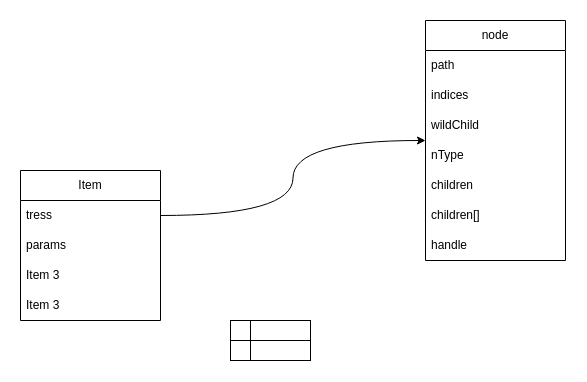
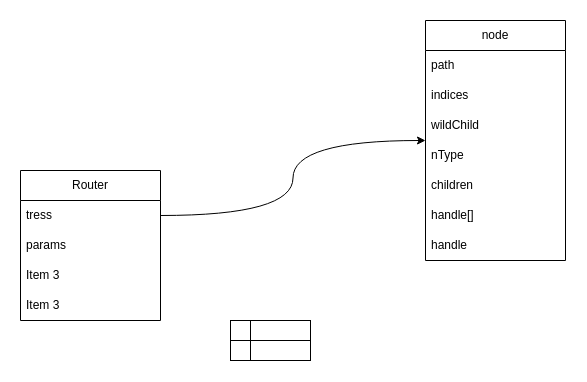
(91, 186) -> (91, 186)
(462, 216) -> (457, 216)
